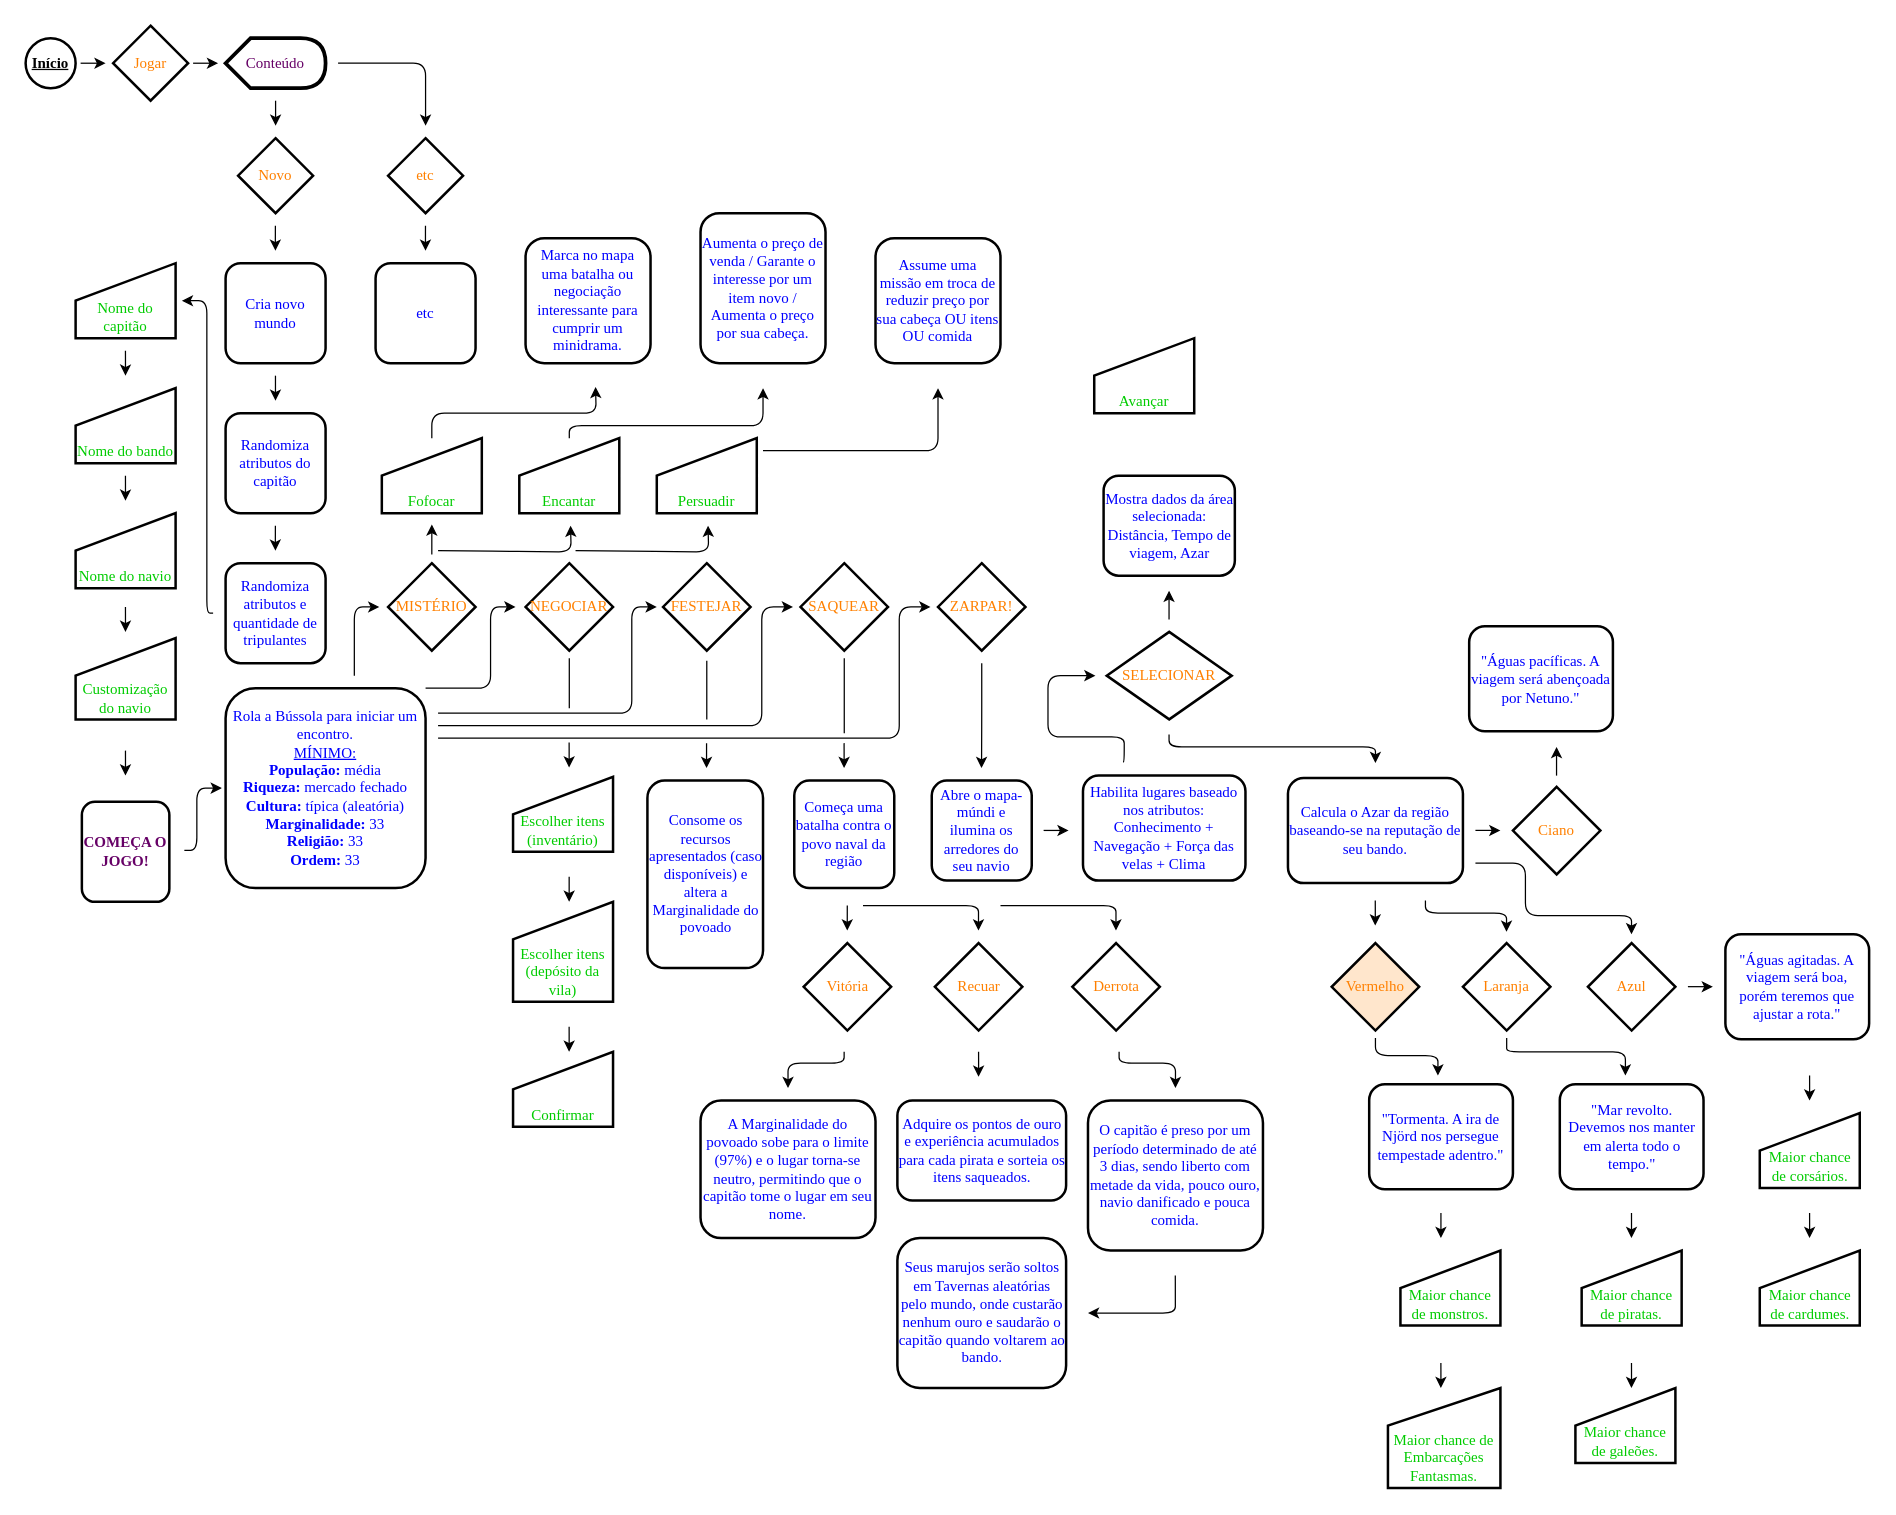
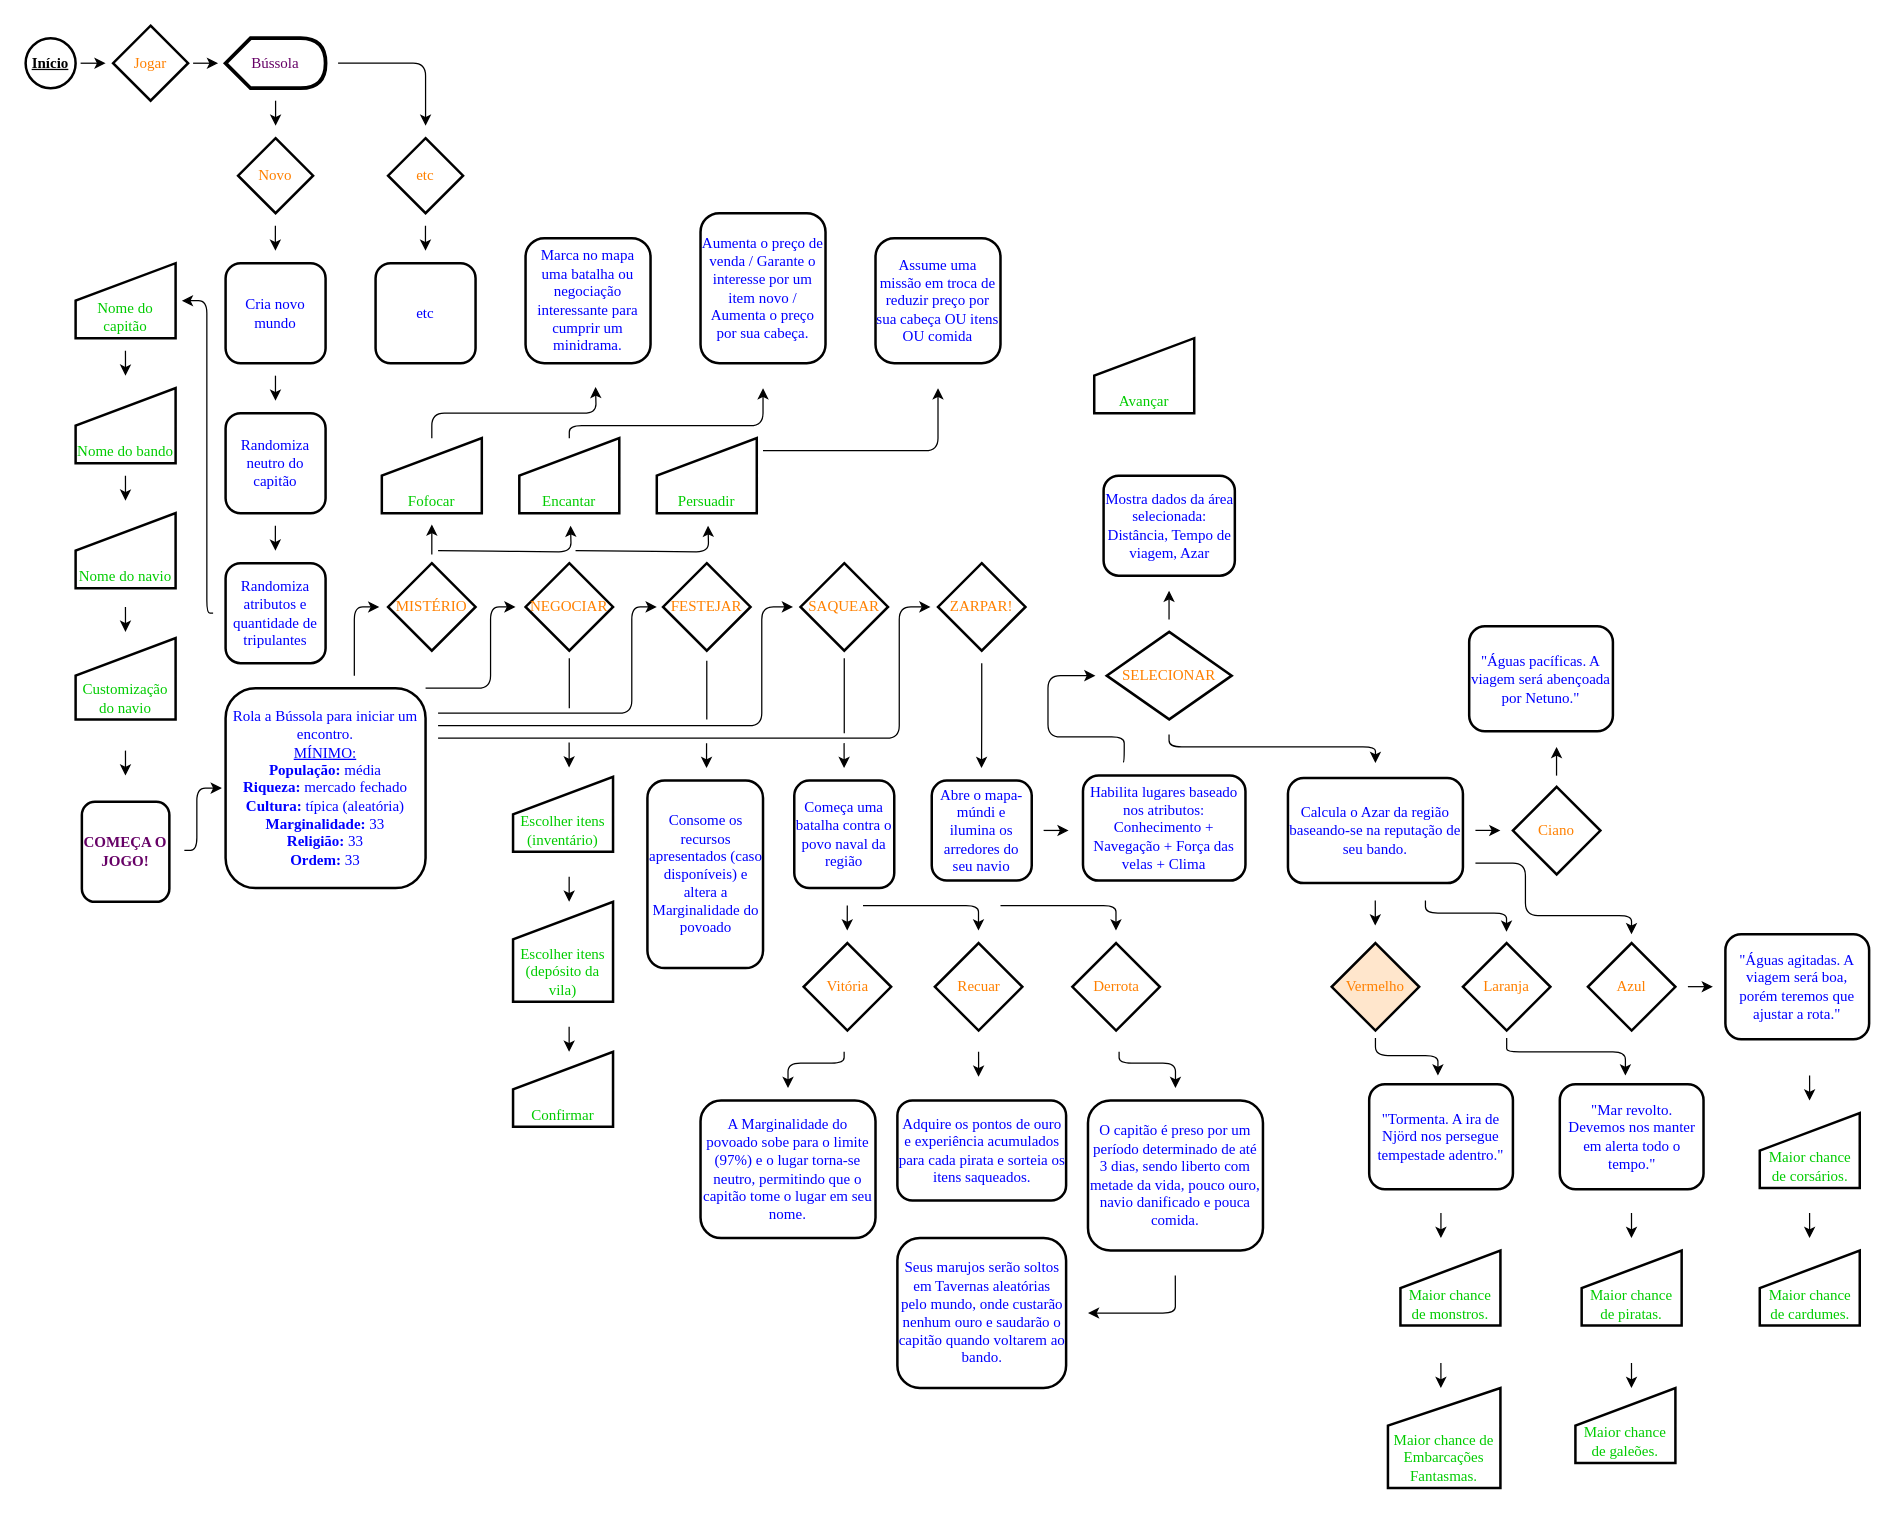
(276, 63) -> (276, 63)
(276, 463) -> (276, 463)
